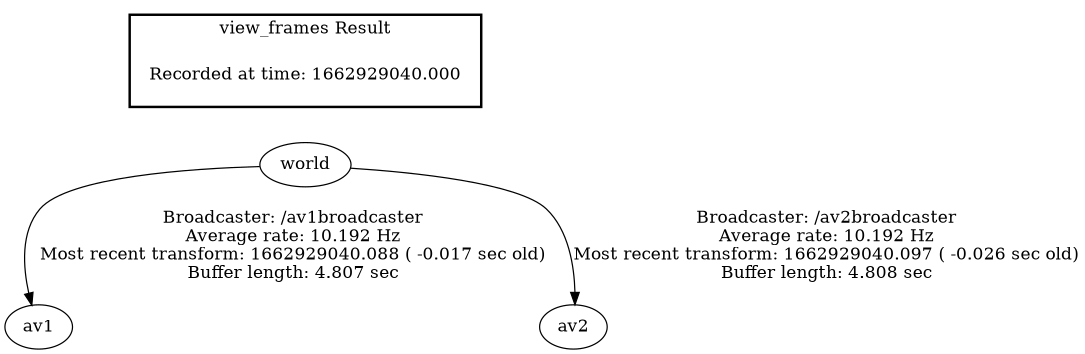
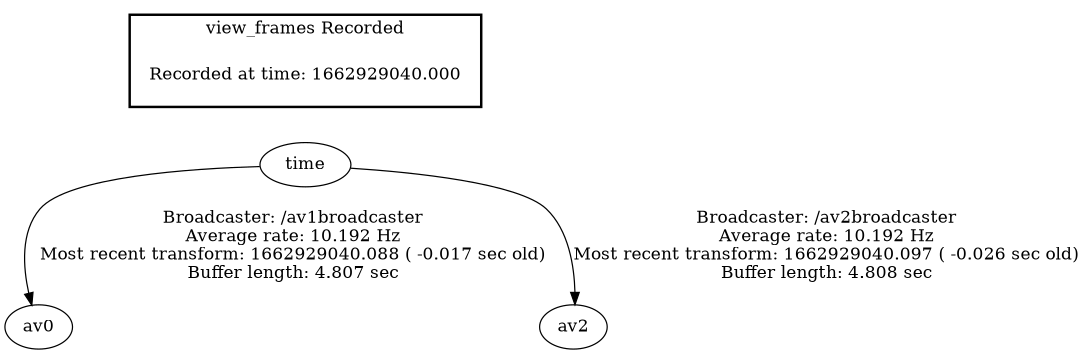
(305, 29) -> (305, 29)
(305, 165) -> (305, 165)
(39, 327) -> (39, 327)
